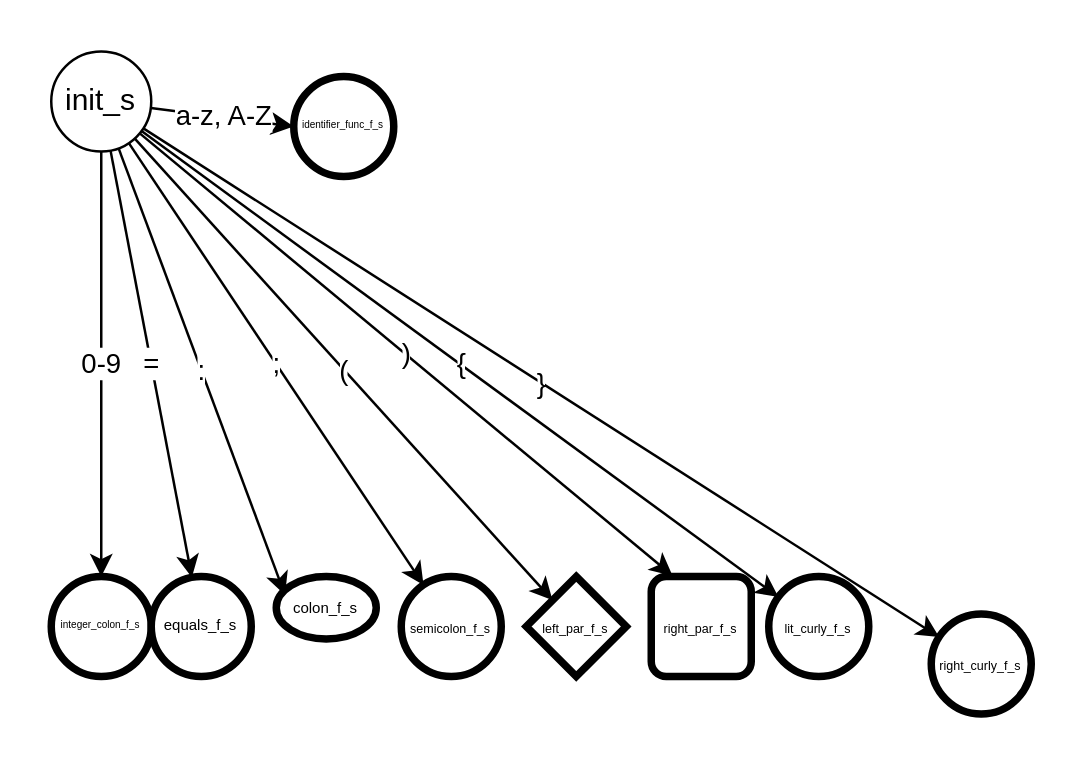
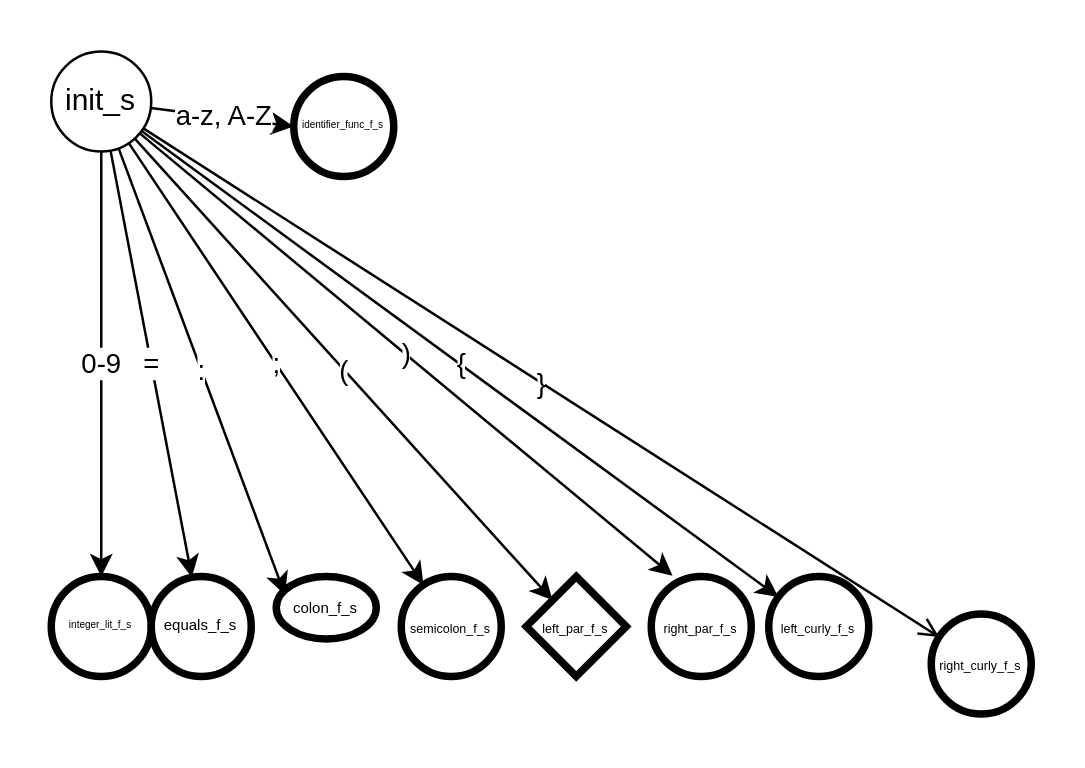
(101, 626) -> (101, 626)
(701, 626) -> (701, 626)
(819, 626) -> (819, 626)
(924, 627) -> (927, 629)
